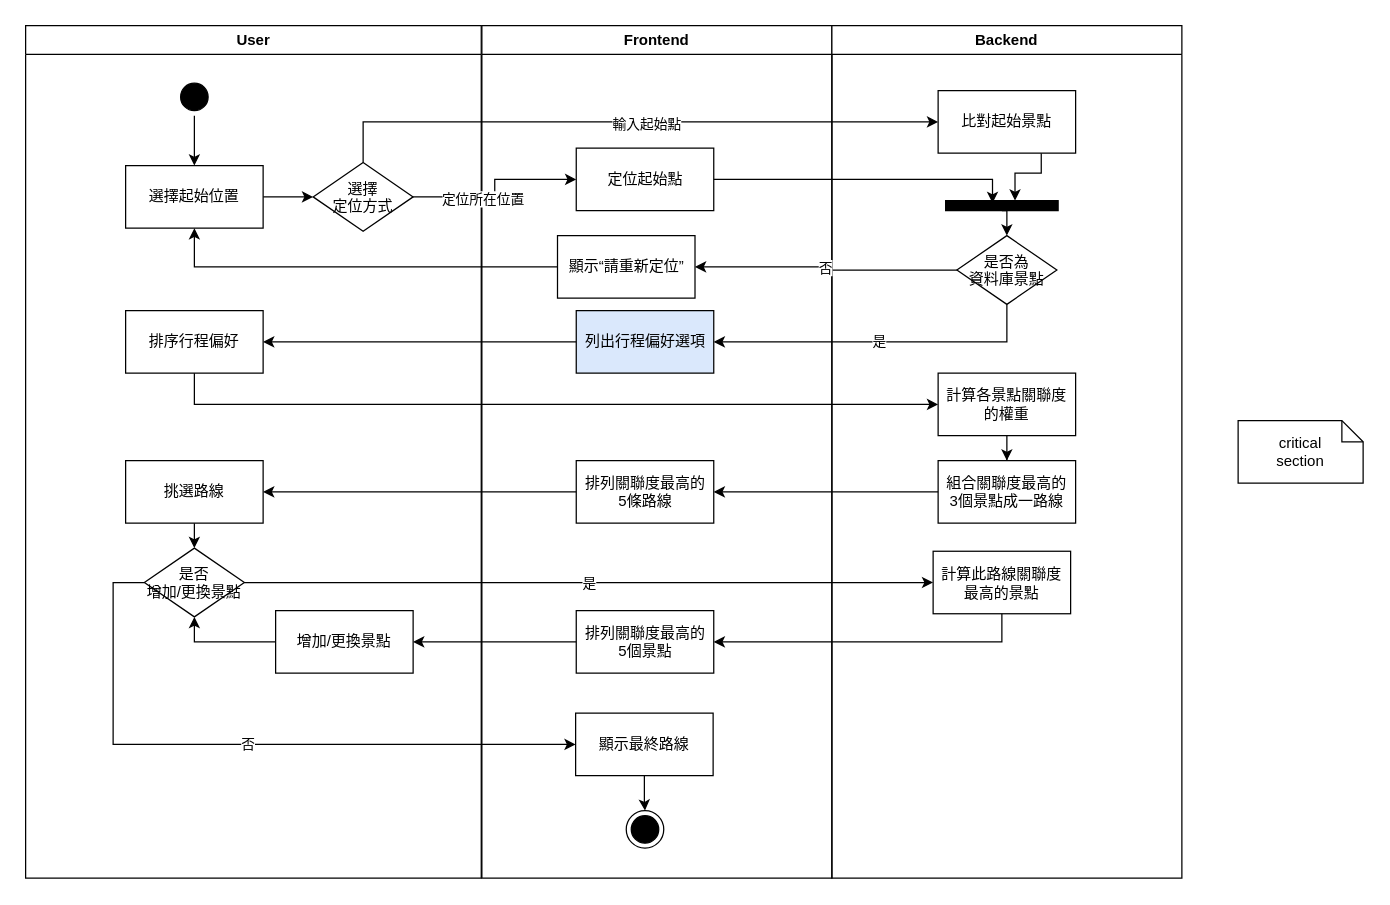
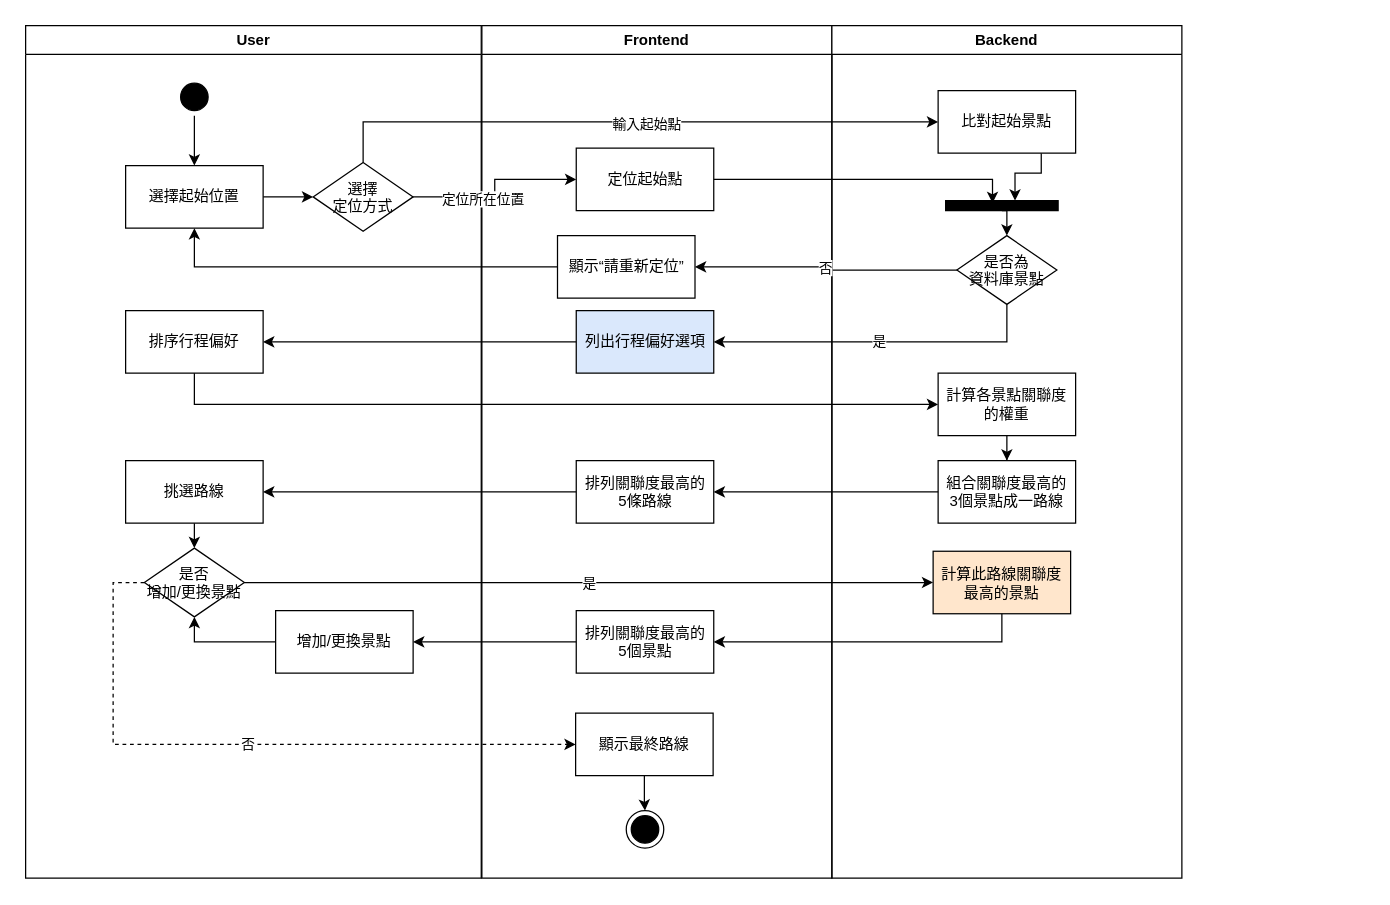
(1301, 452) -> none
(1002, 583) -> (1002, 583)
(113, 713) -> (113, 713)
